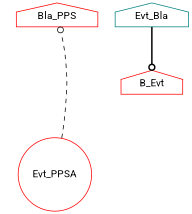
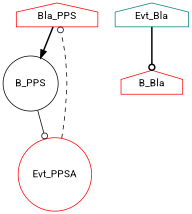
none -> (31, 84)
(152, 84) -> (152, 84)
